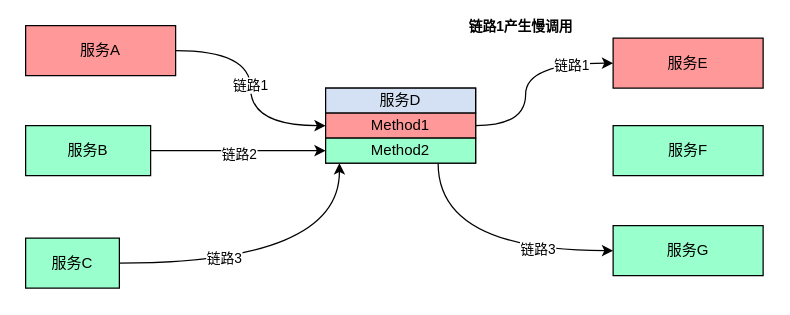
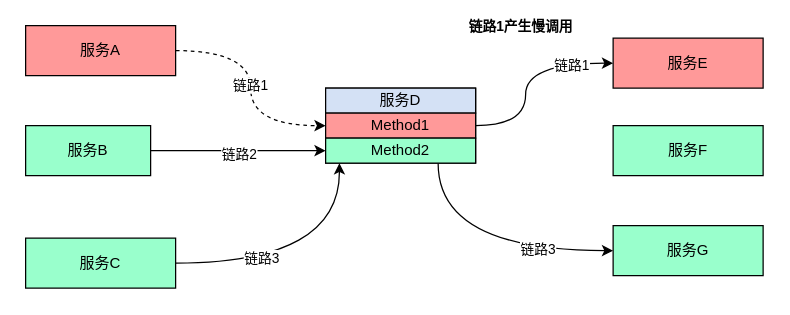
(217, 55) -> (217, 55)
(73, 263) -> (101, 263)
